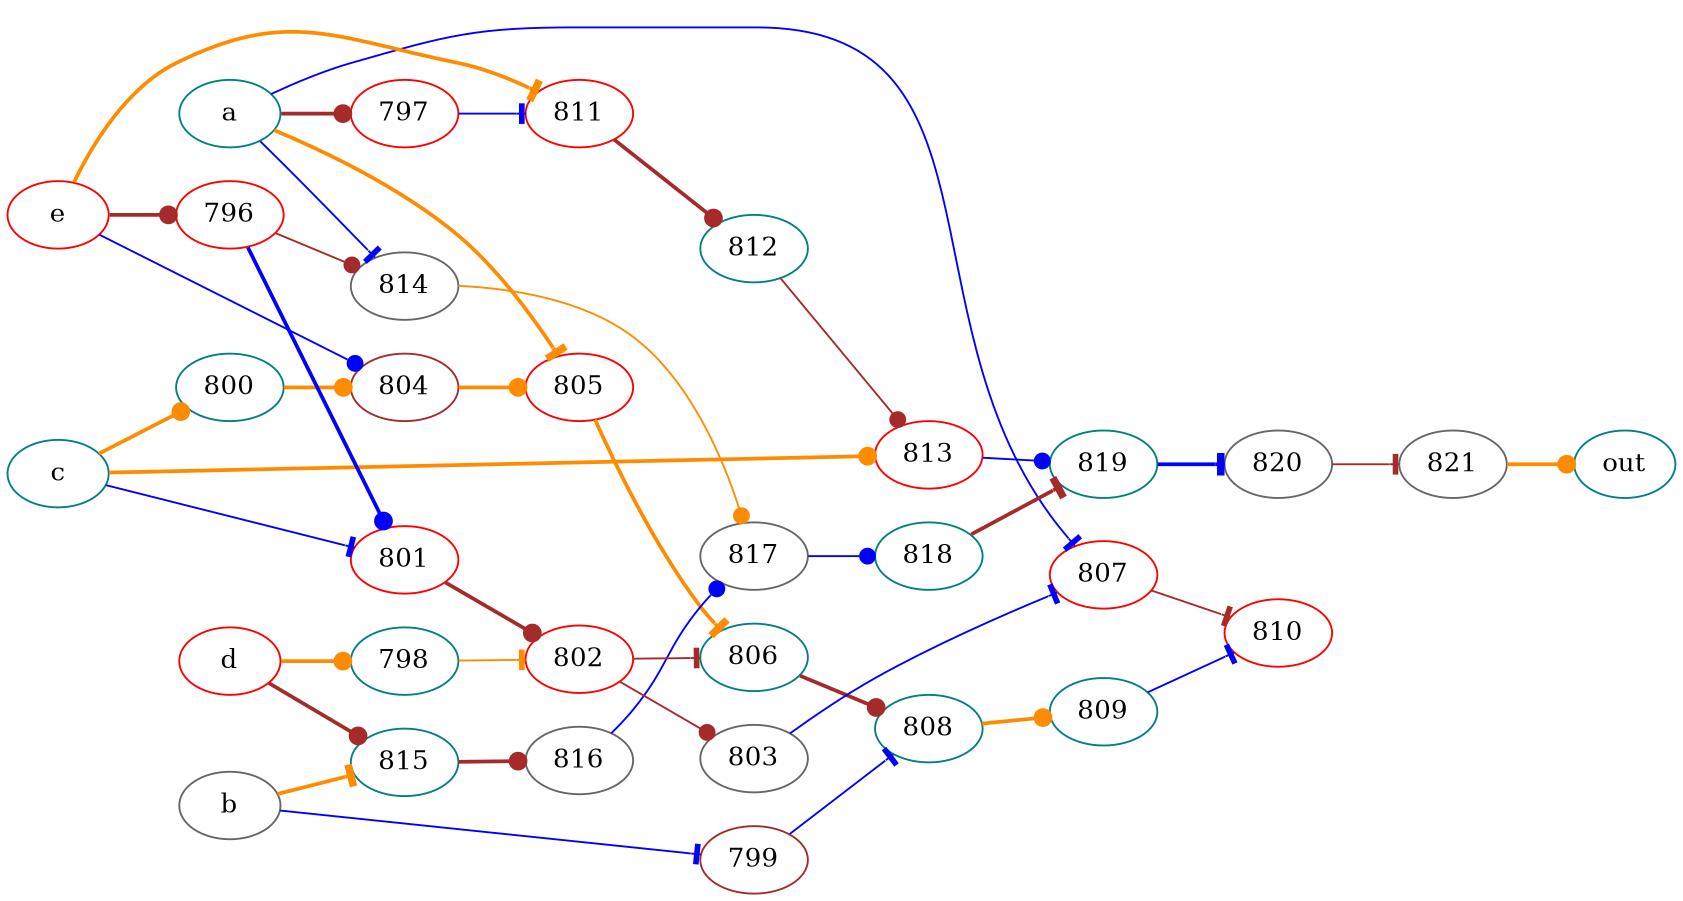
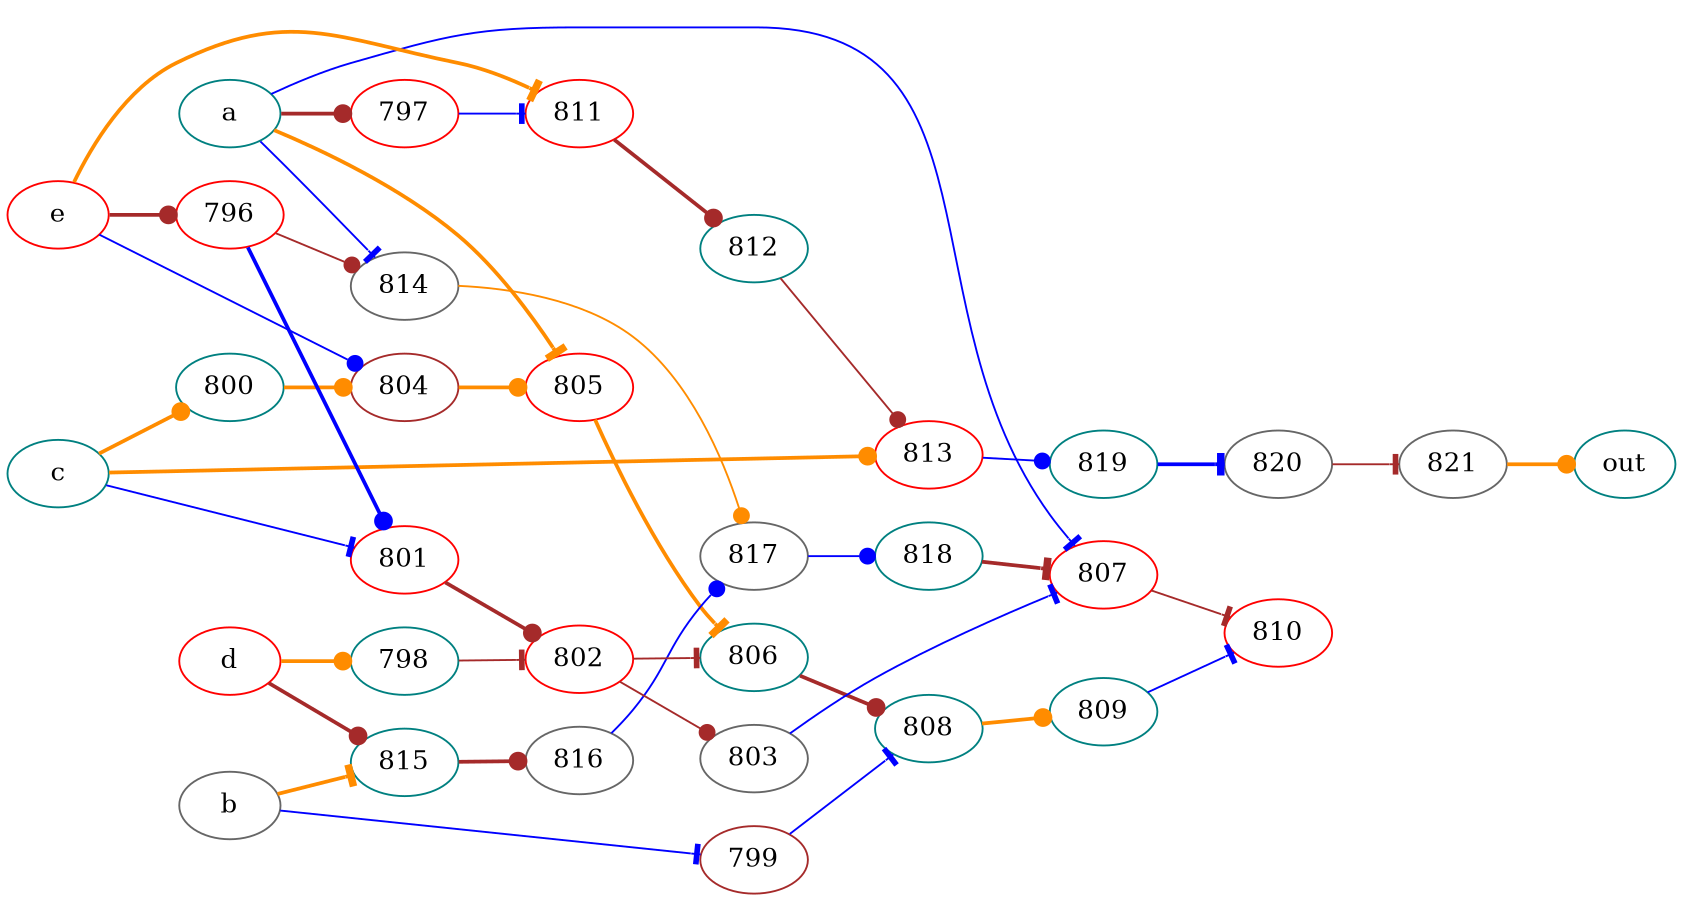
(1012, 512) -> (1011, 565)
(487, 660) -> (487, 660)
